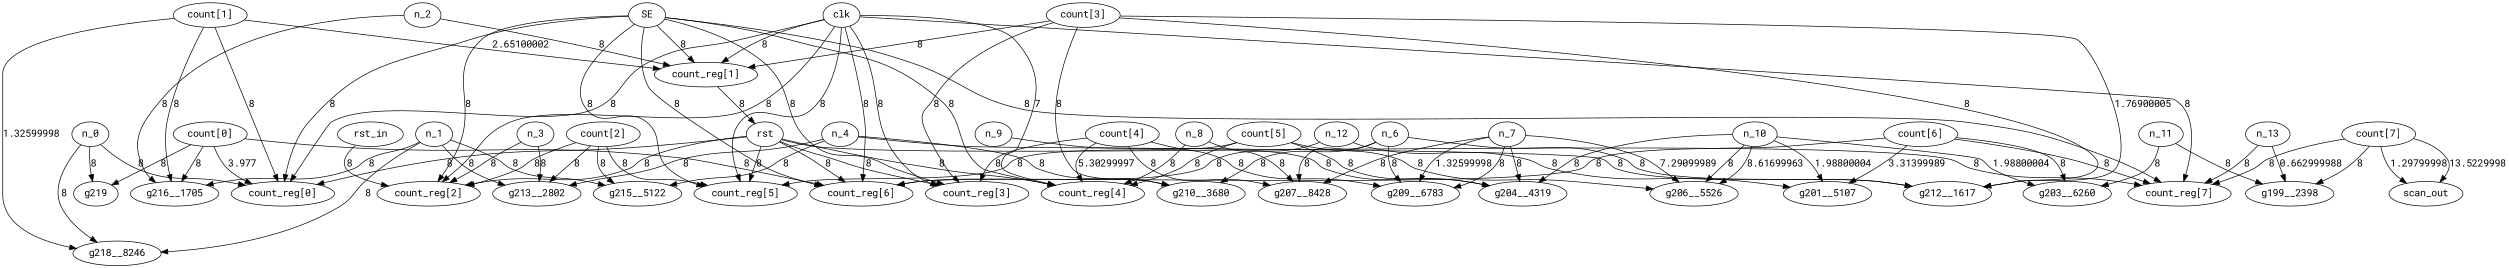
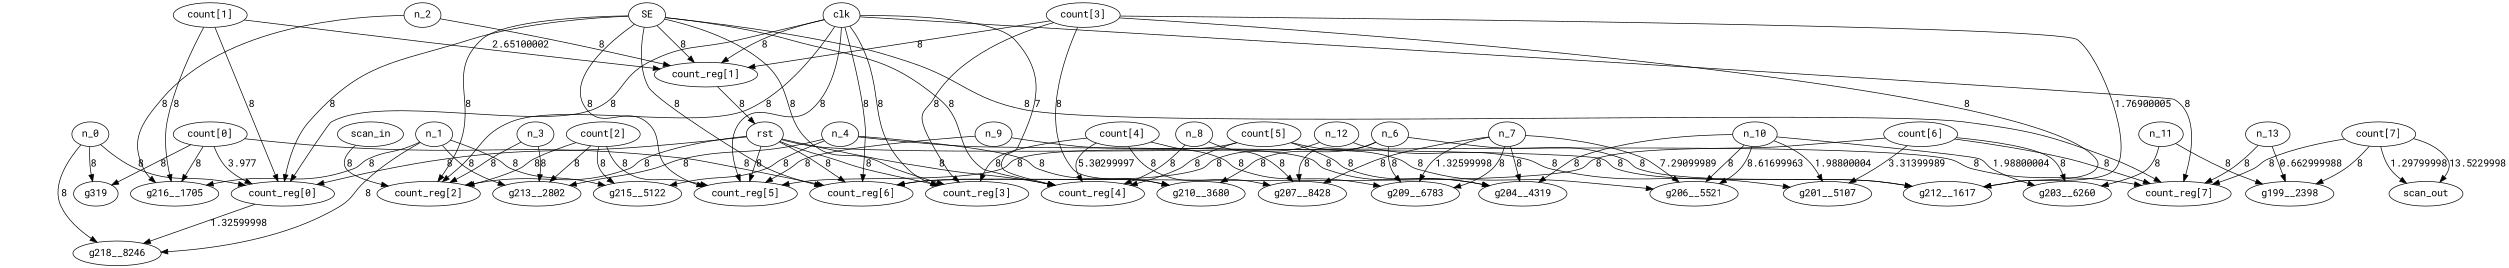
(3, 86) -> (203, 223)
(370, 134) -> (370, 134)
none -> (881, 145)
(96, 194) -> (96, 194)
(1694, 194) -> (1694, 194)
